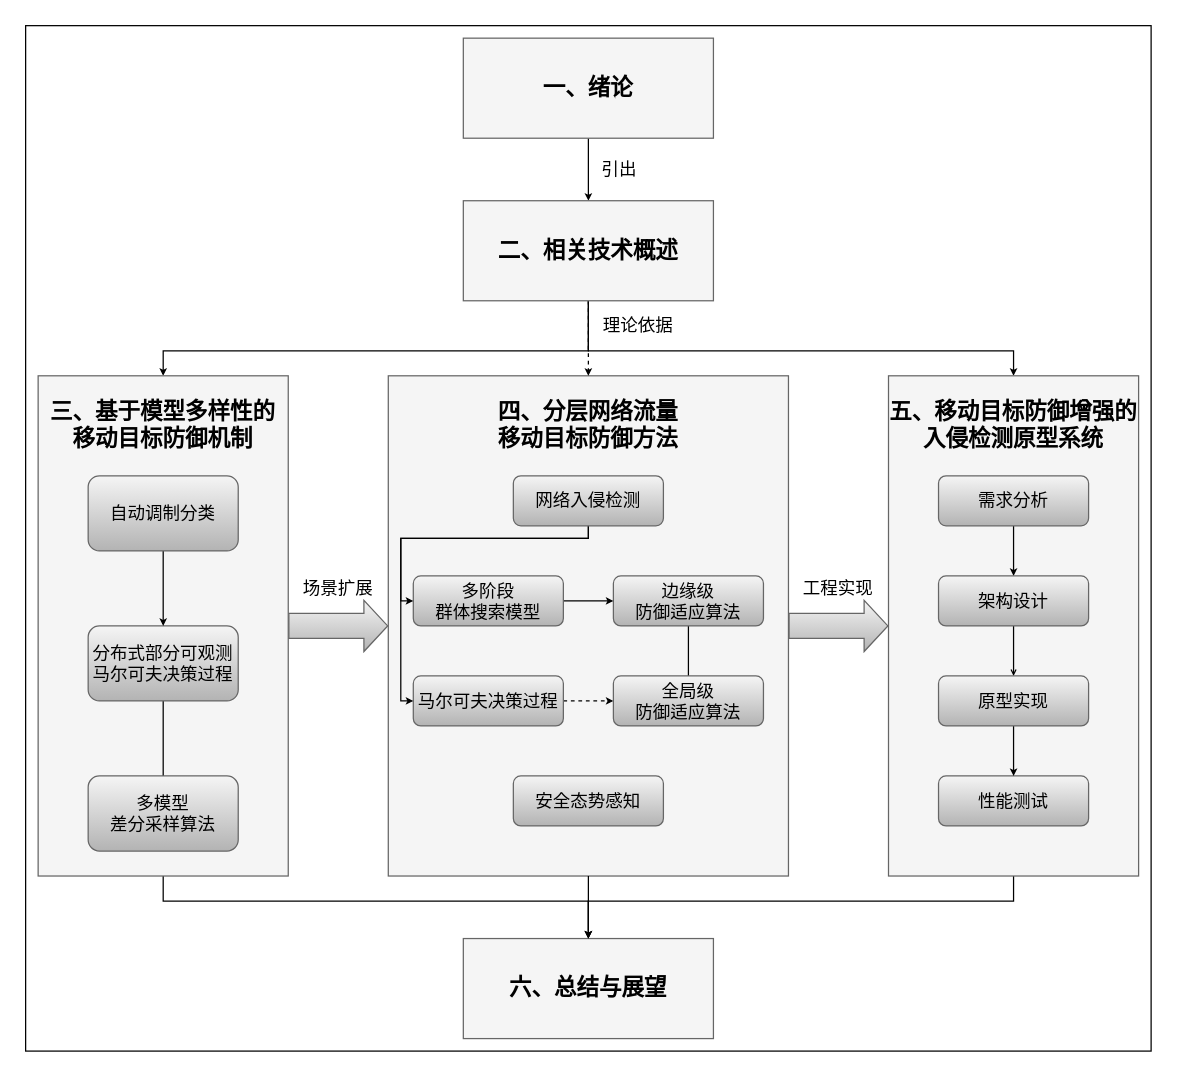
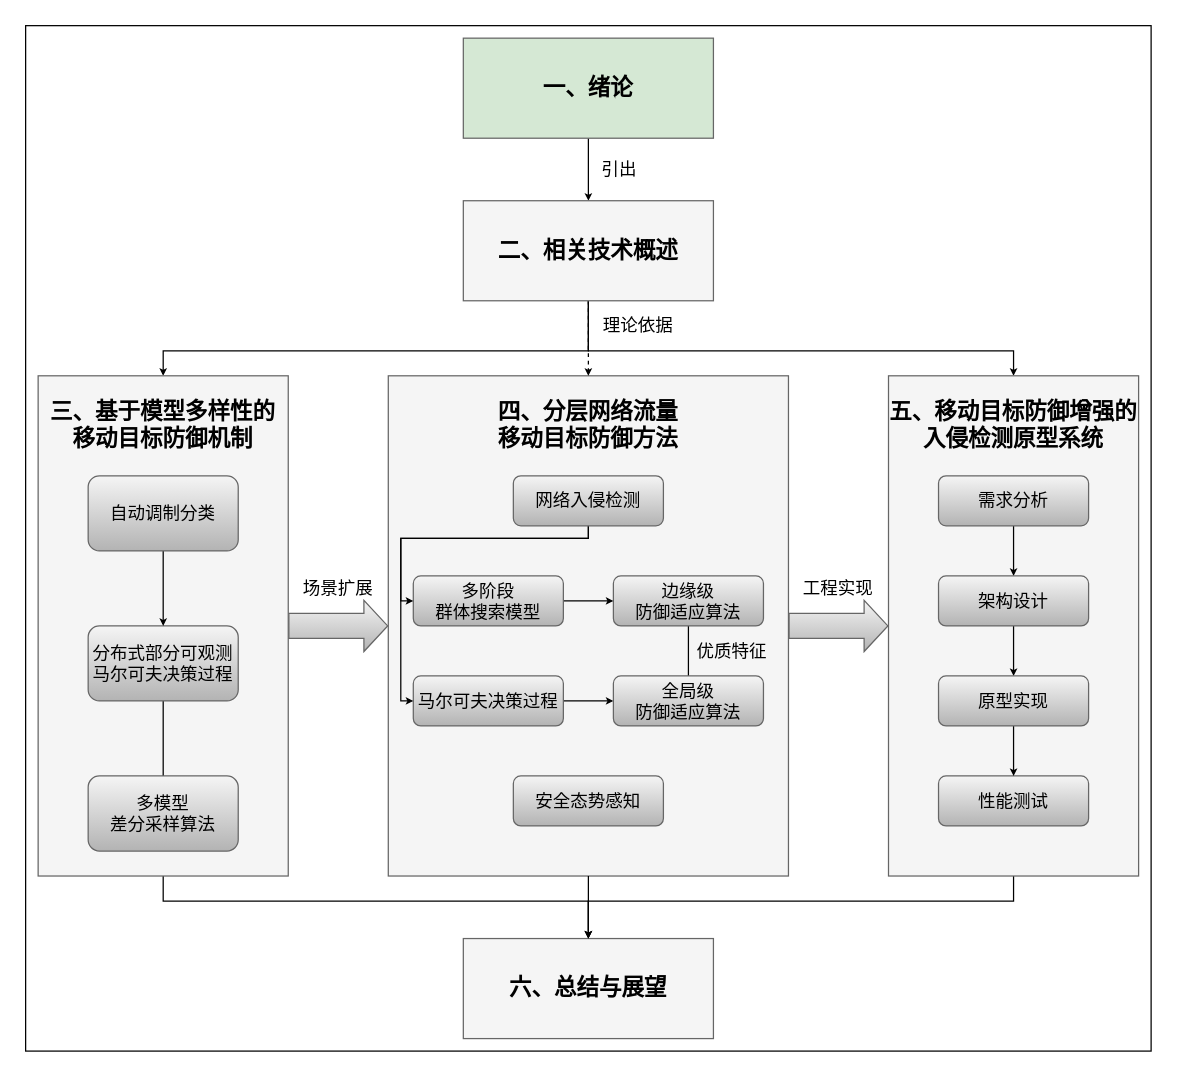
(588, 88) -> (588, 88)
none -> (732, 651)
(1013, 669) -> (1013, 668)
(587, 701) -> (587, 701)
